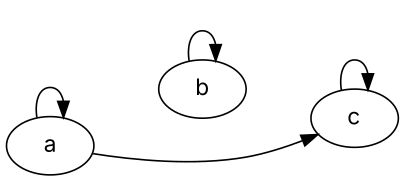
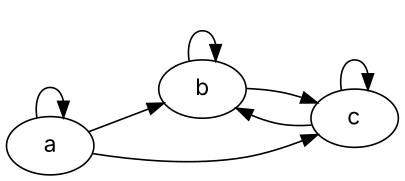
none -> (274, 91)
none -> (119, 120)
none -> (281, 124)
